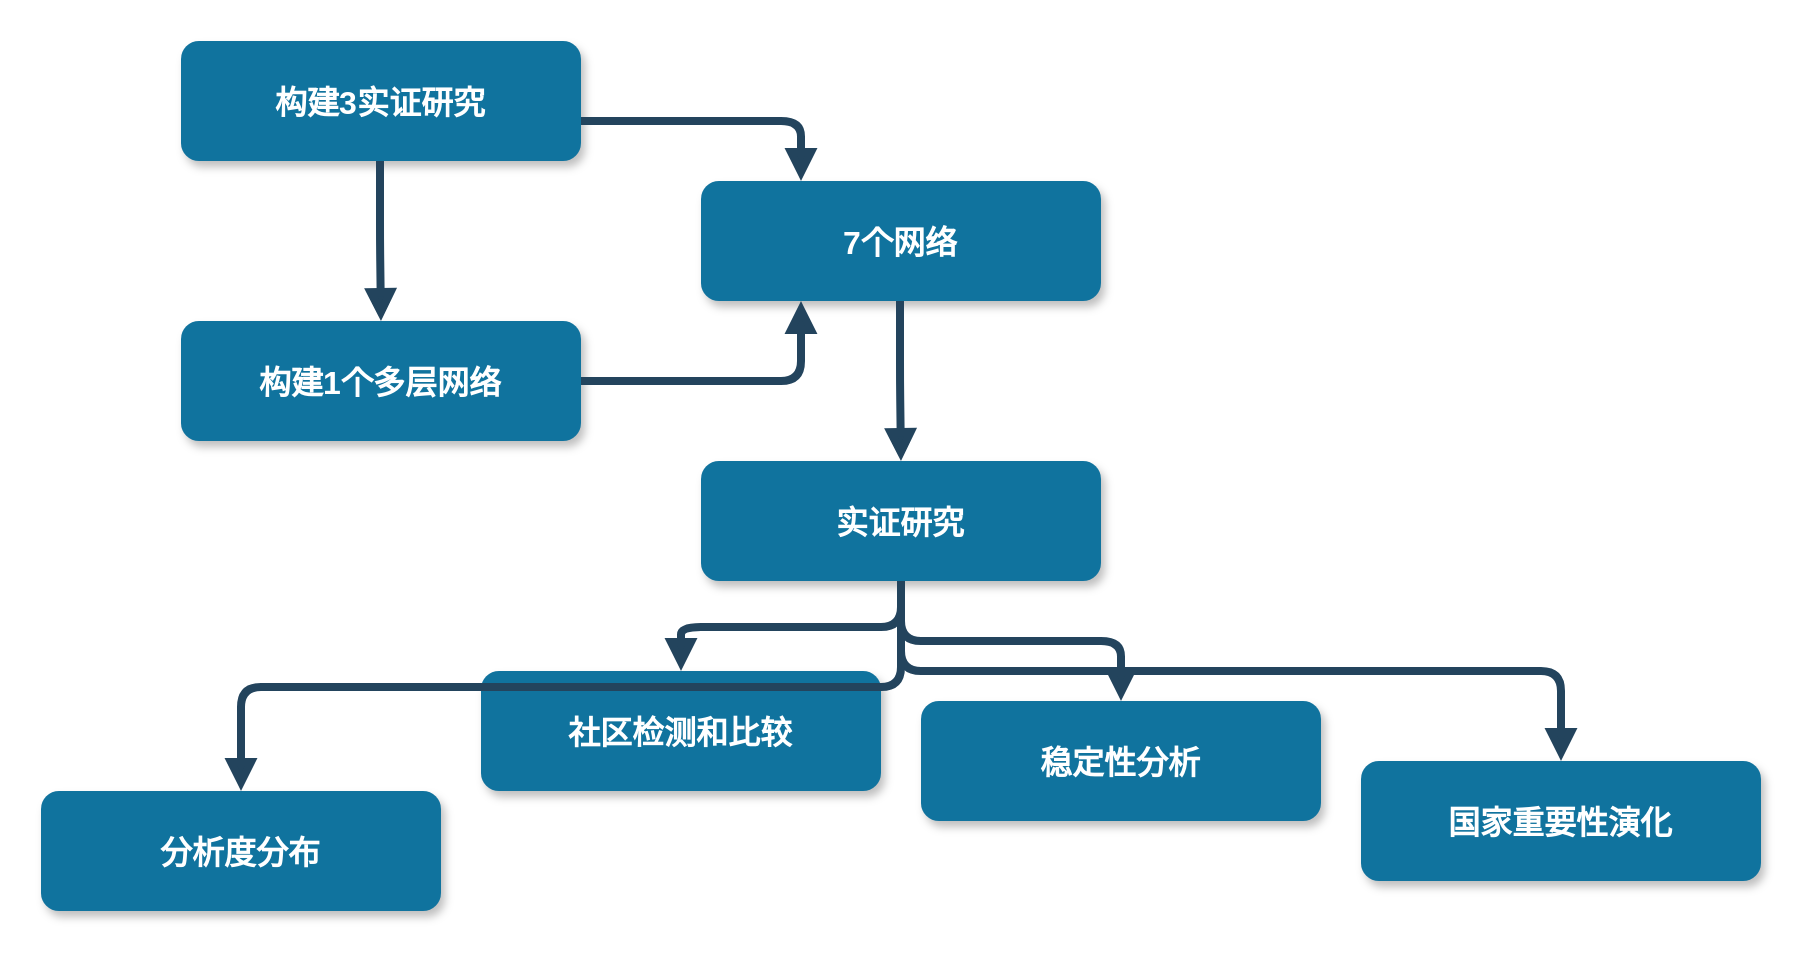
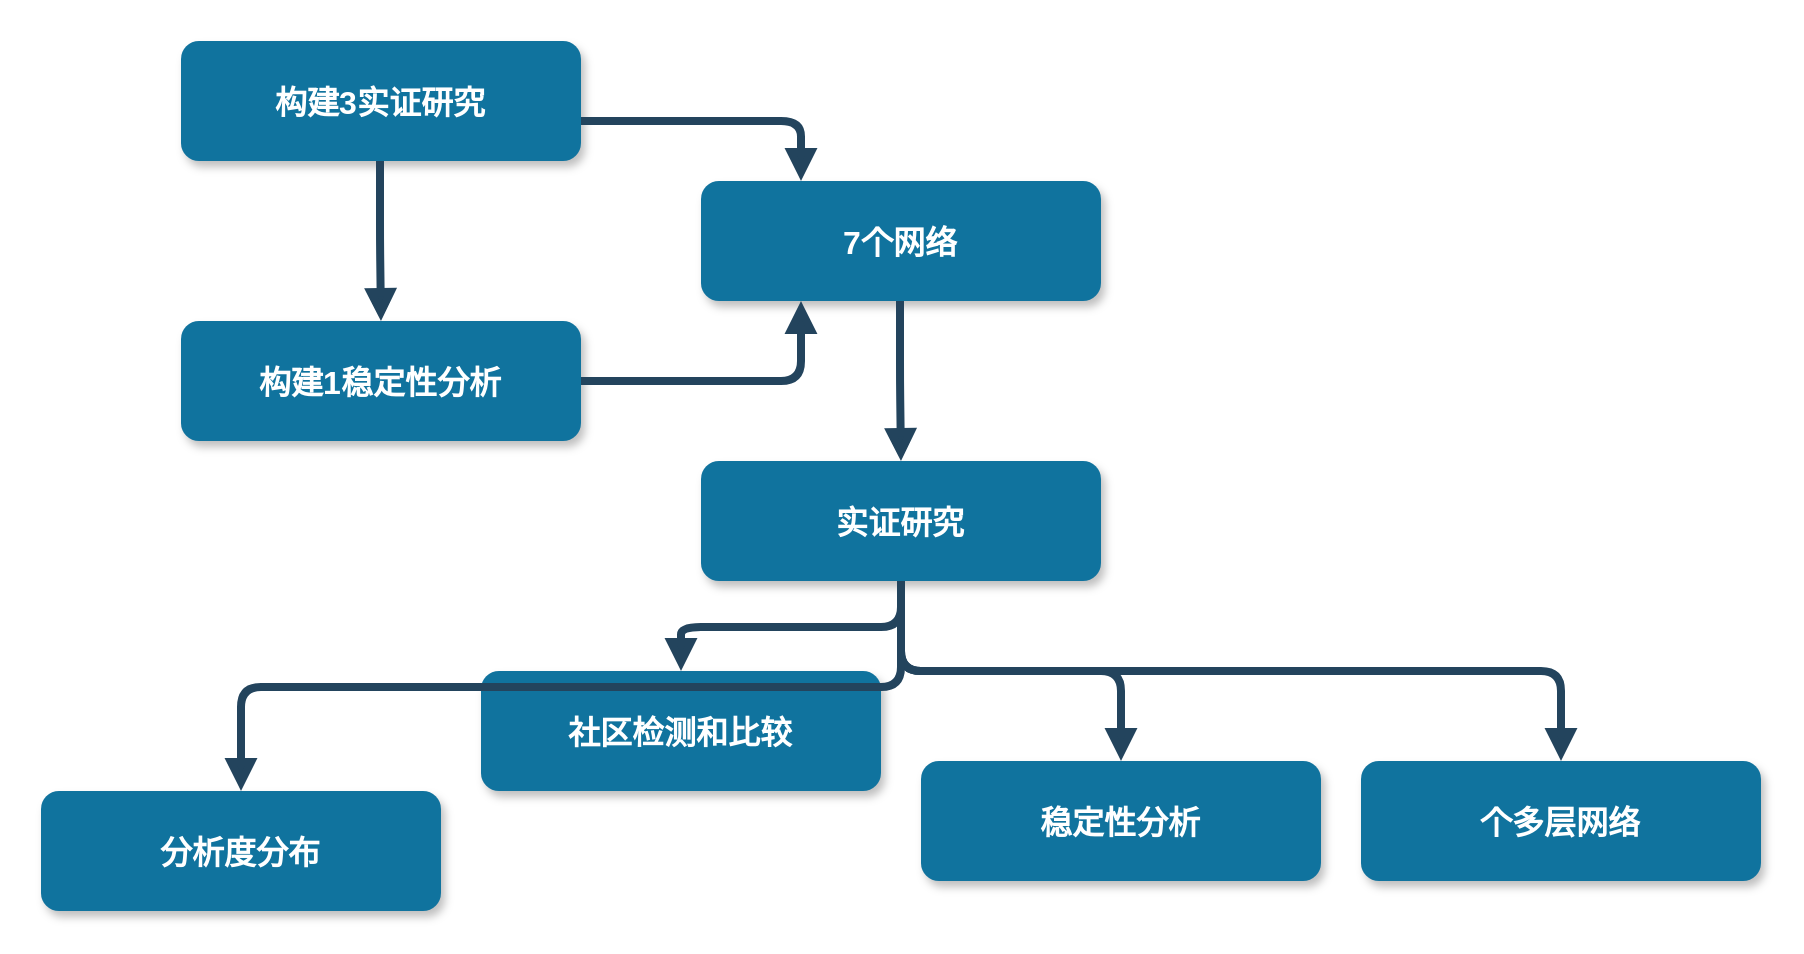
(380, 383) -> (380, 383)
(1121, 761) -> (1121, 821)
(1560, 823) -> (1560, 823)
